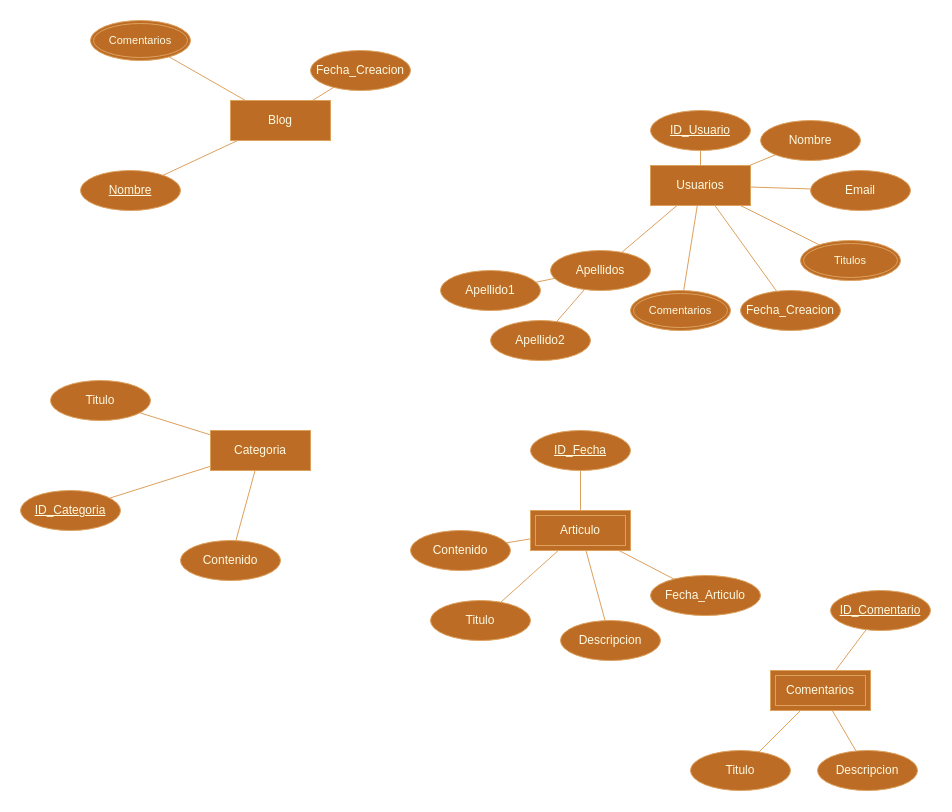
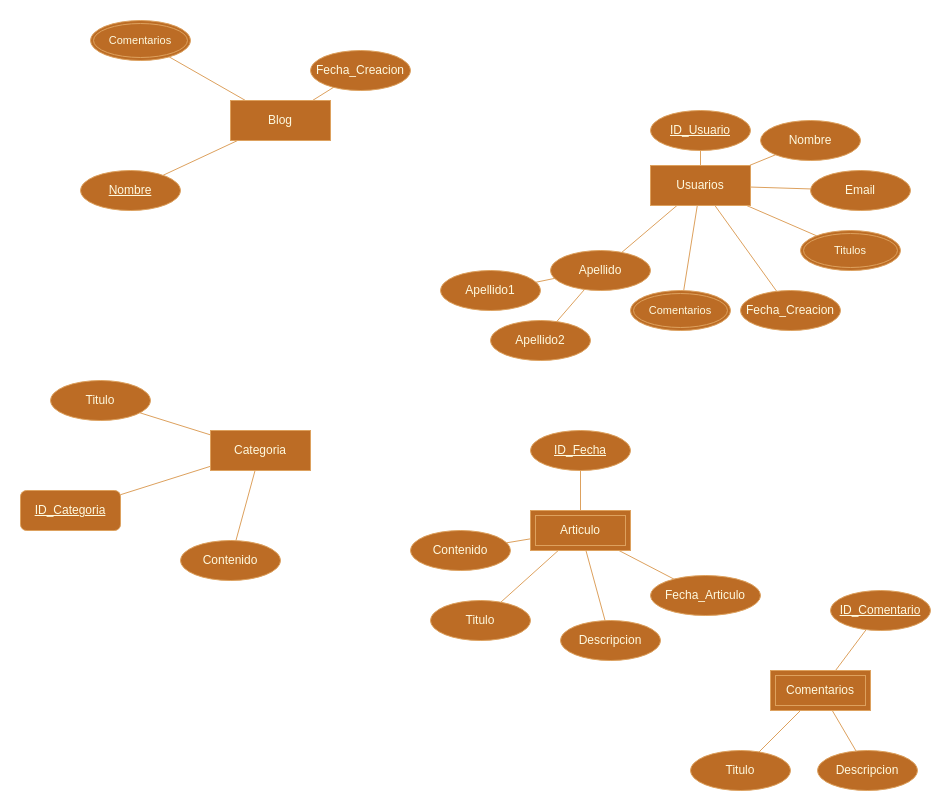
(851, 261) -> (851, 251)
(601, 271) -> (601, 271)
(71, 511) -> (71, 511)
